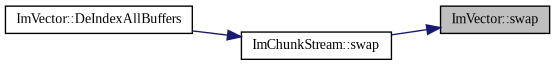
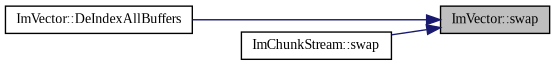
(210, 33) -> (309, 20)
